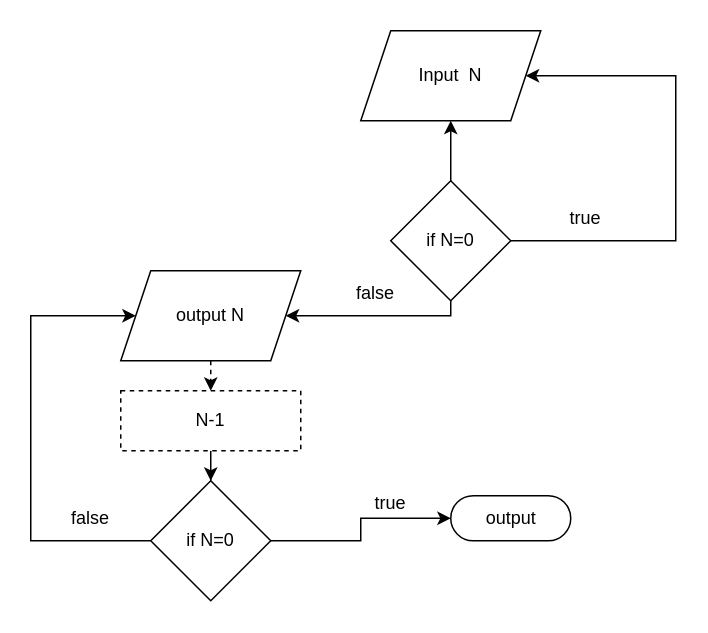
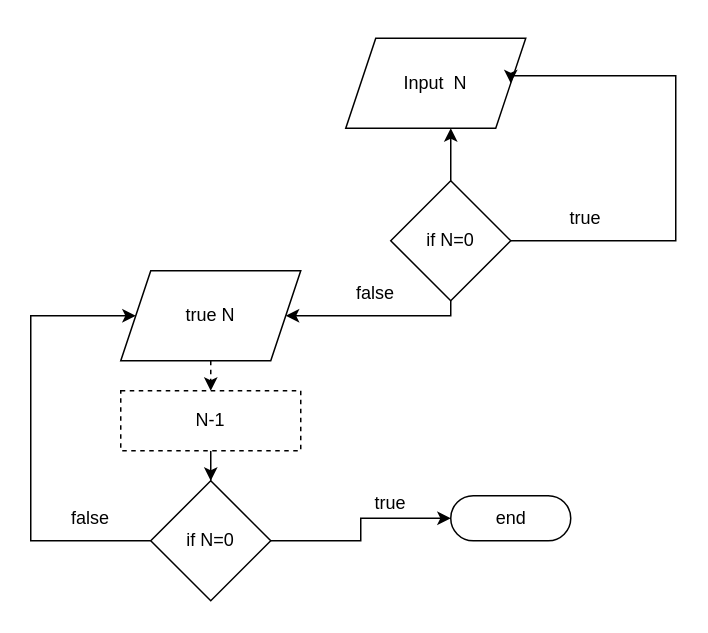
(451, 76) -> (436, 83)
(211, 316) -> (211, 316)
(512, 518) -> (512, 518)
